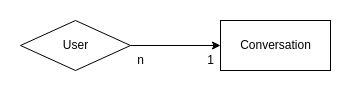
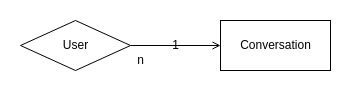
(212, 46) -> (213, 46)
(211, 61) -> (176, 46)
